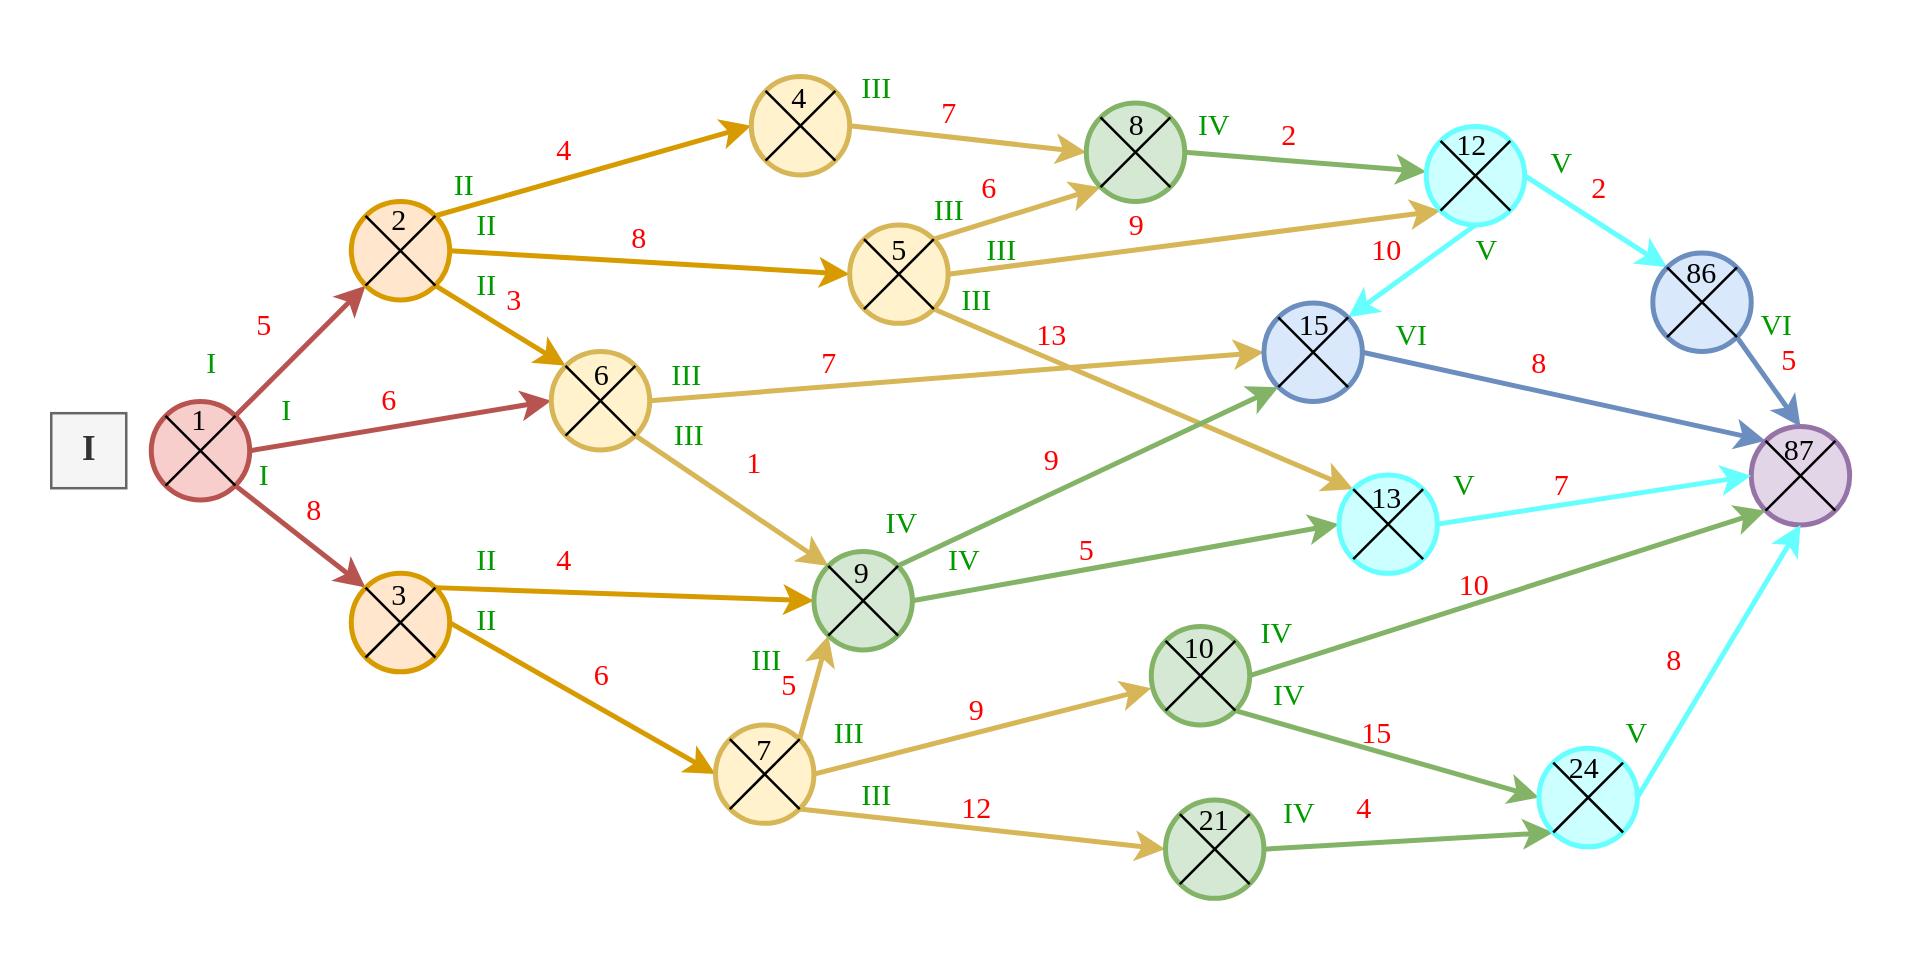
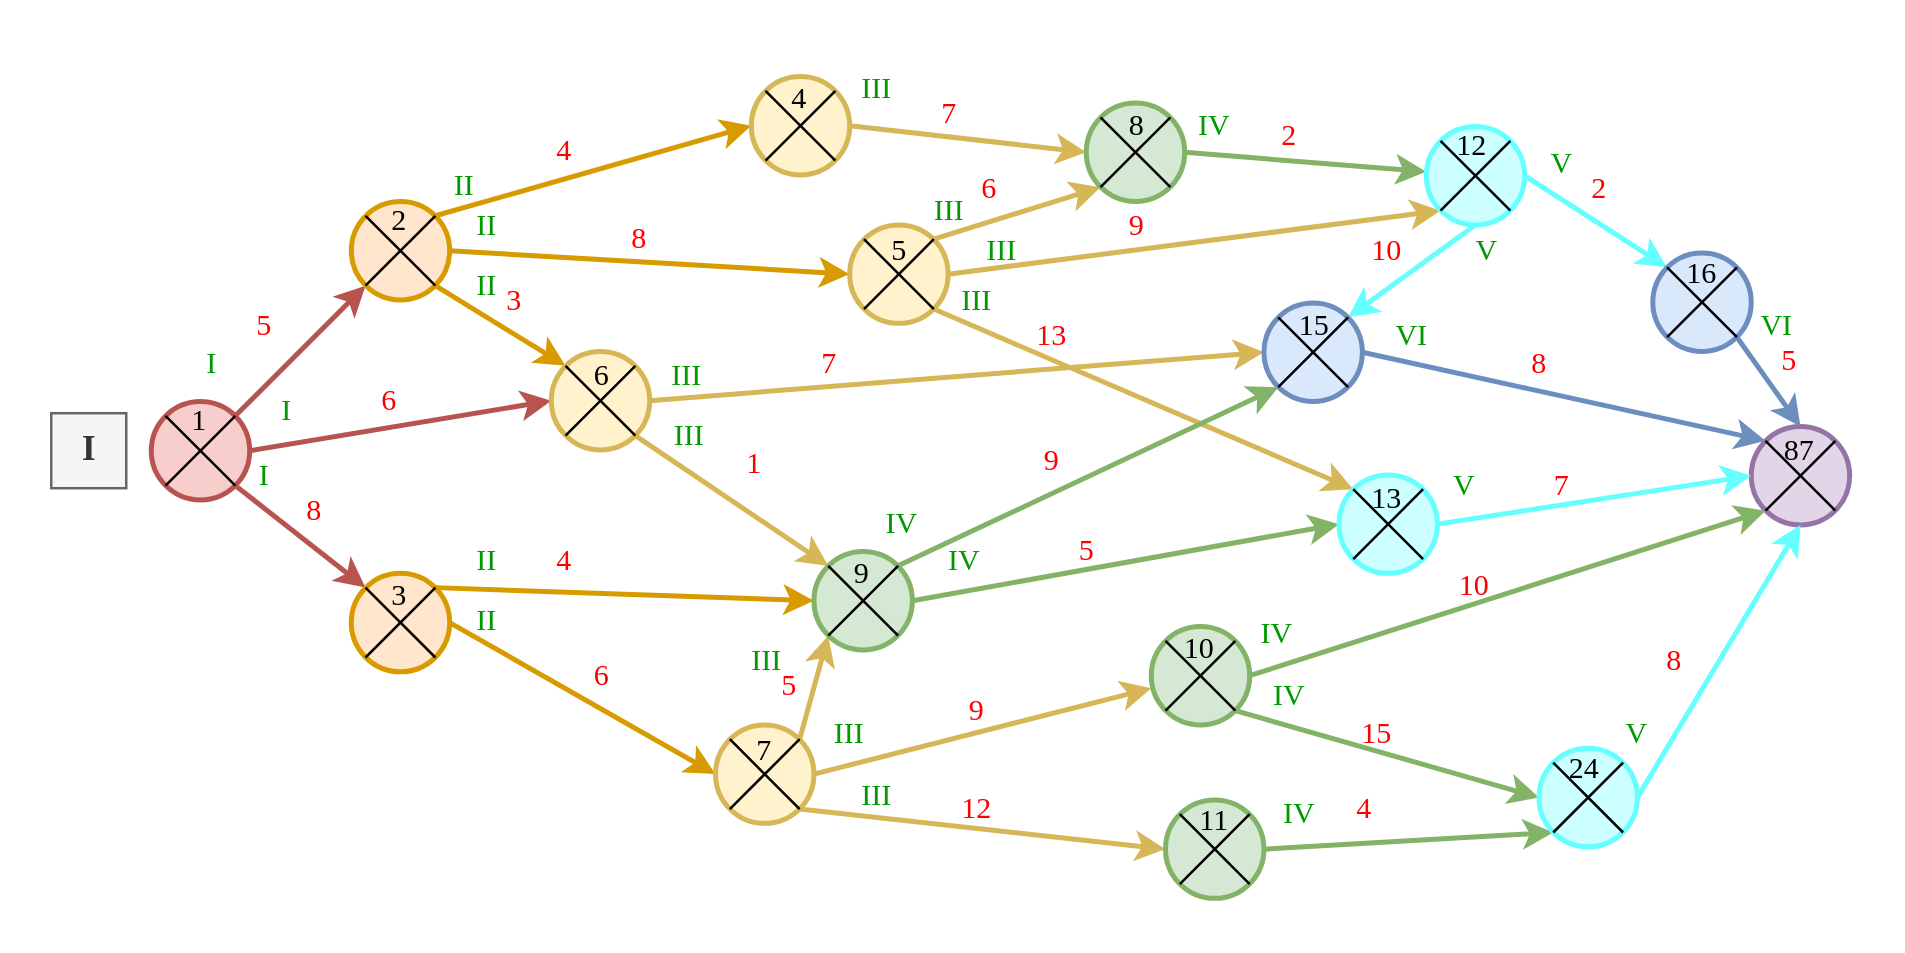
(1703, 274) -> (1703, 274)
(1215, 821) -> (1215, 821)
